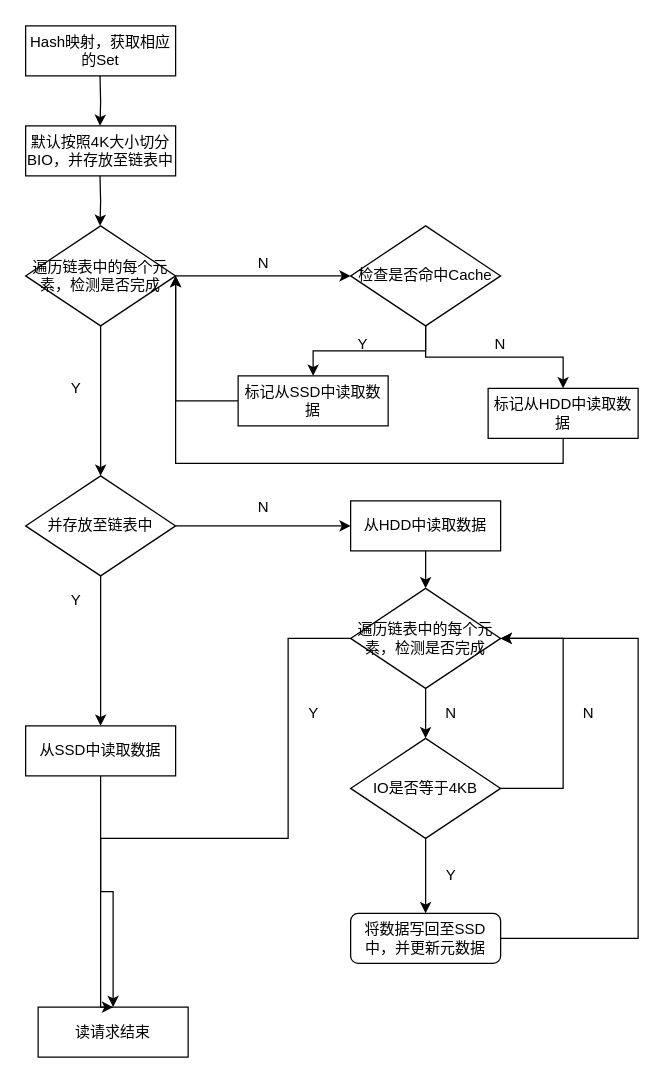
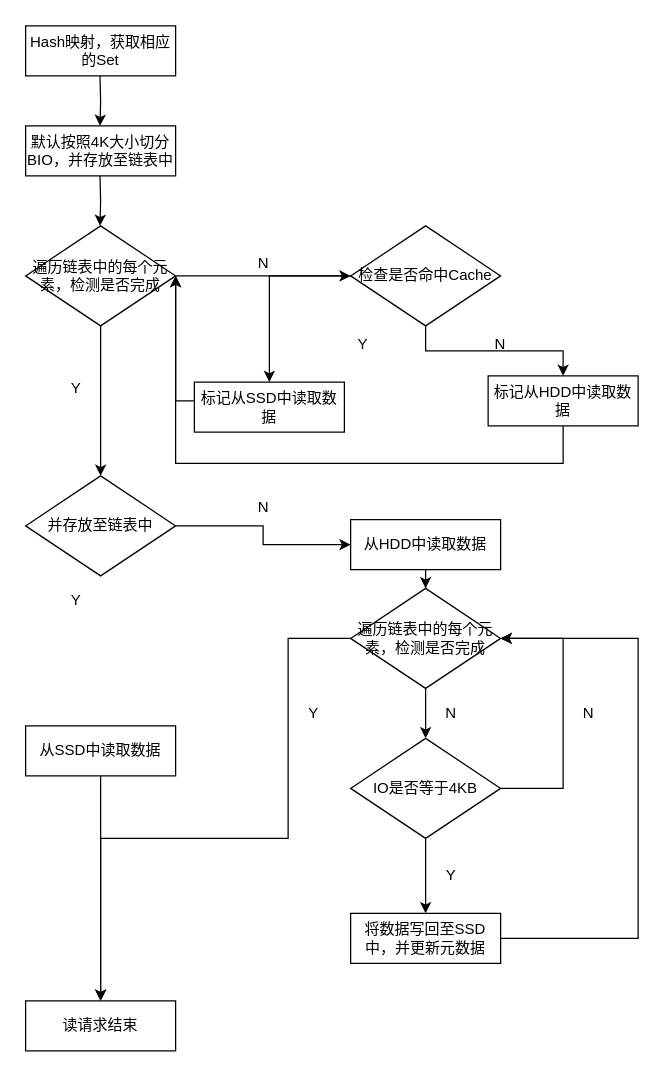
(313, 401) -> (269, 407)
(563, 413) -> (563, 401)
(426, 526) -> (426, 544)
(101, 647) -> none
(426, 938) -> (426, 938)
(113, 1032) -> (101, 1026)
